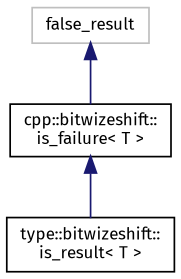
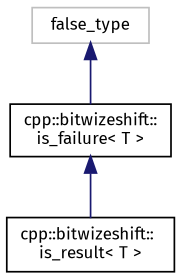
(91, 25) -> (91, 25)
(91, 245) -> (91, 245)
